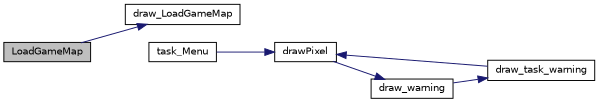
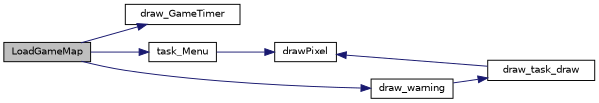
(183, 14) -> (183, 14)
none -> (115, 52)
(354, 69) -> (220, 81)
(541, 70) -> (541, 70)
